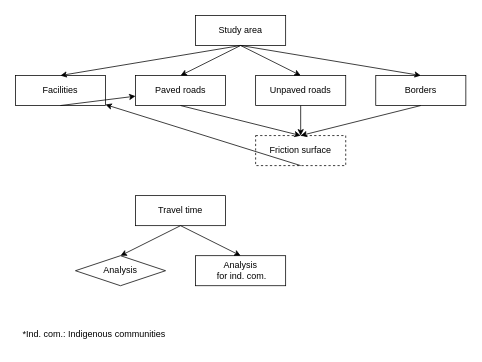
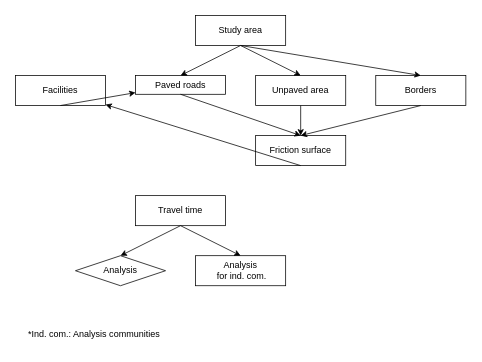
(150, 60) -> none
(180, 90) -> (180, 85)
(300, 90) -> (300, 90)
(300, 150) -> (300, 150)
(94, 334) -> (94, 334)
